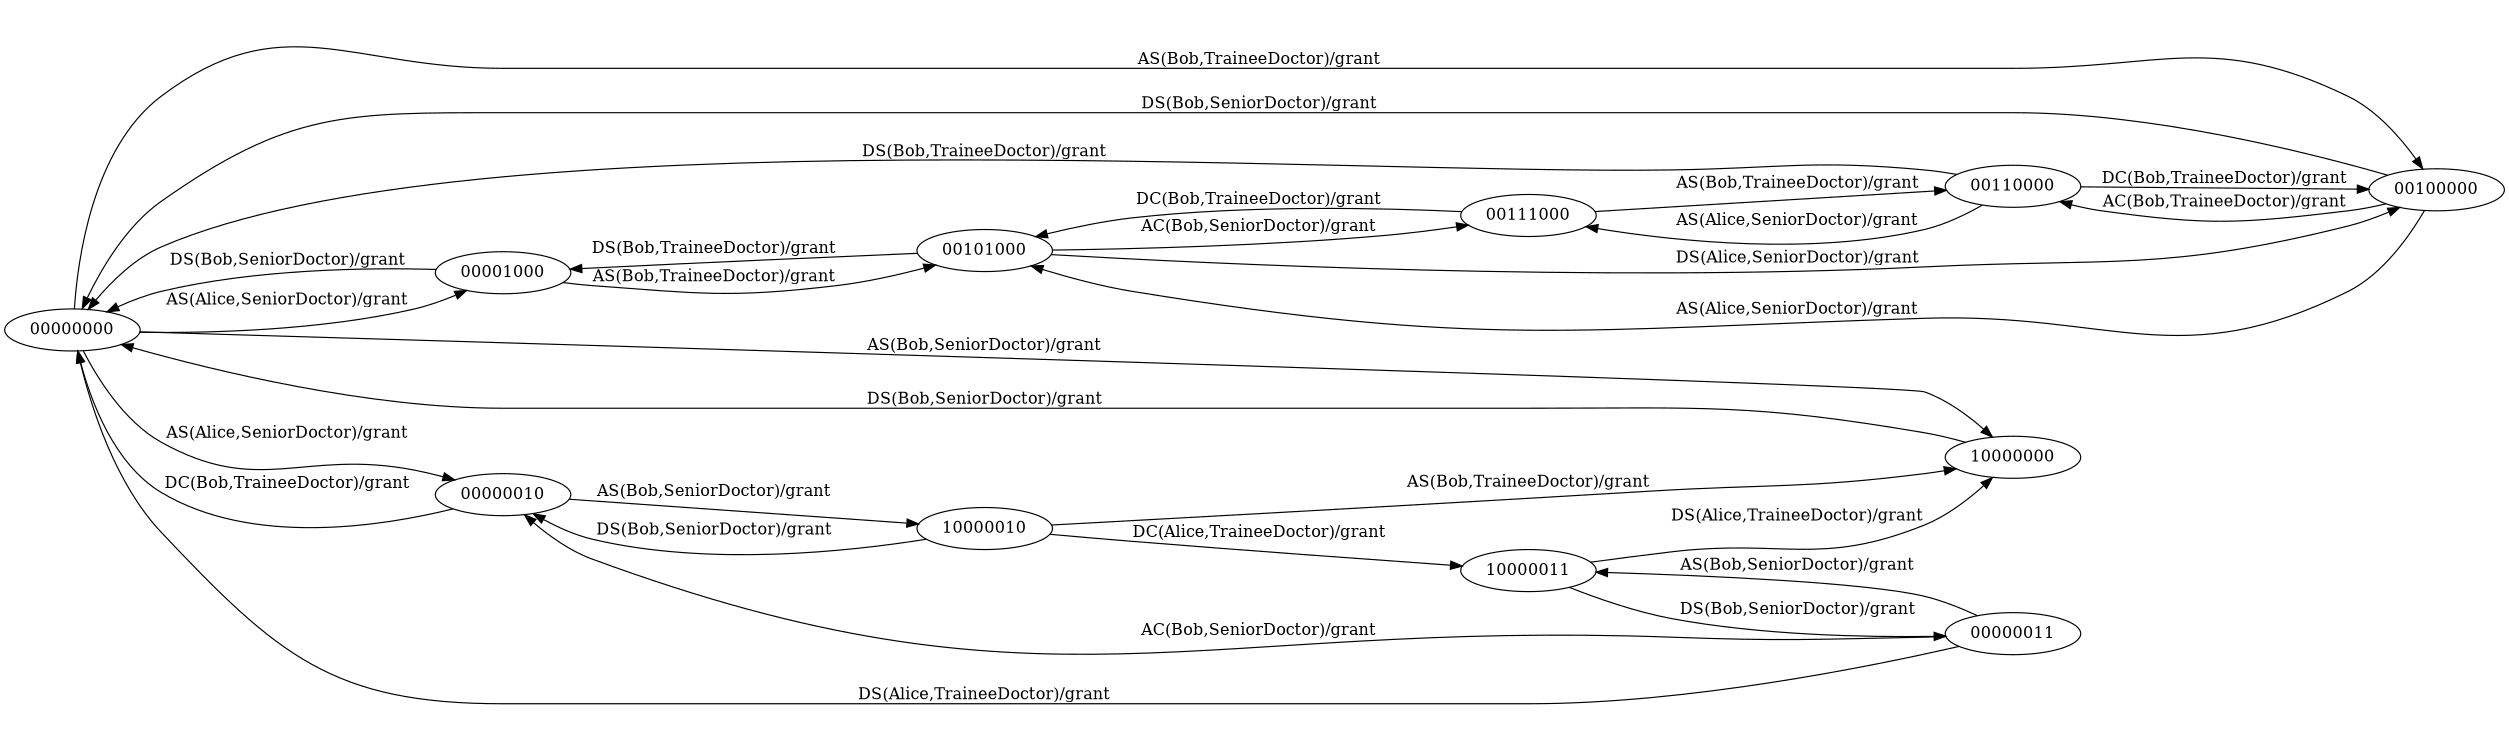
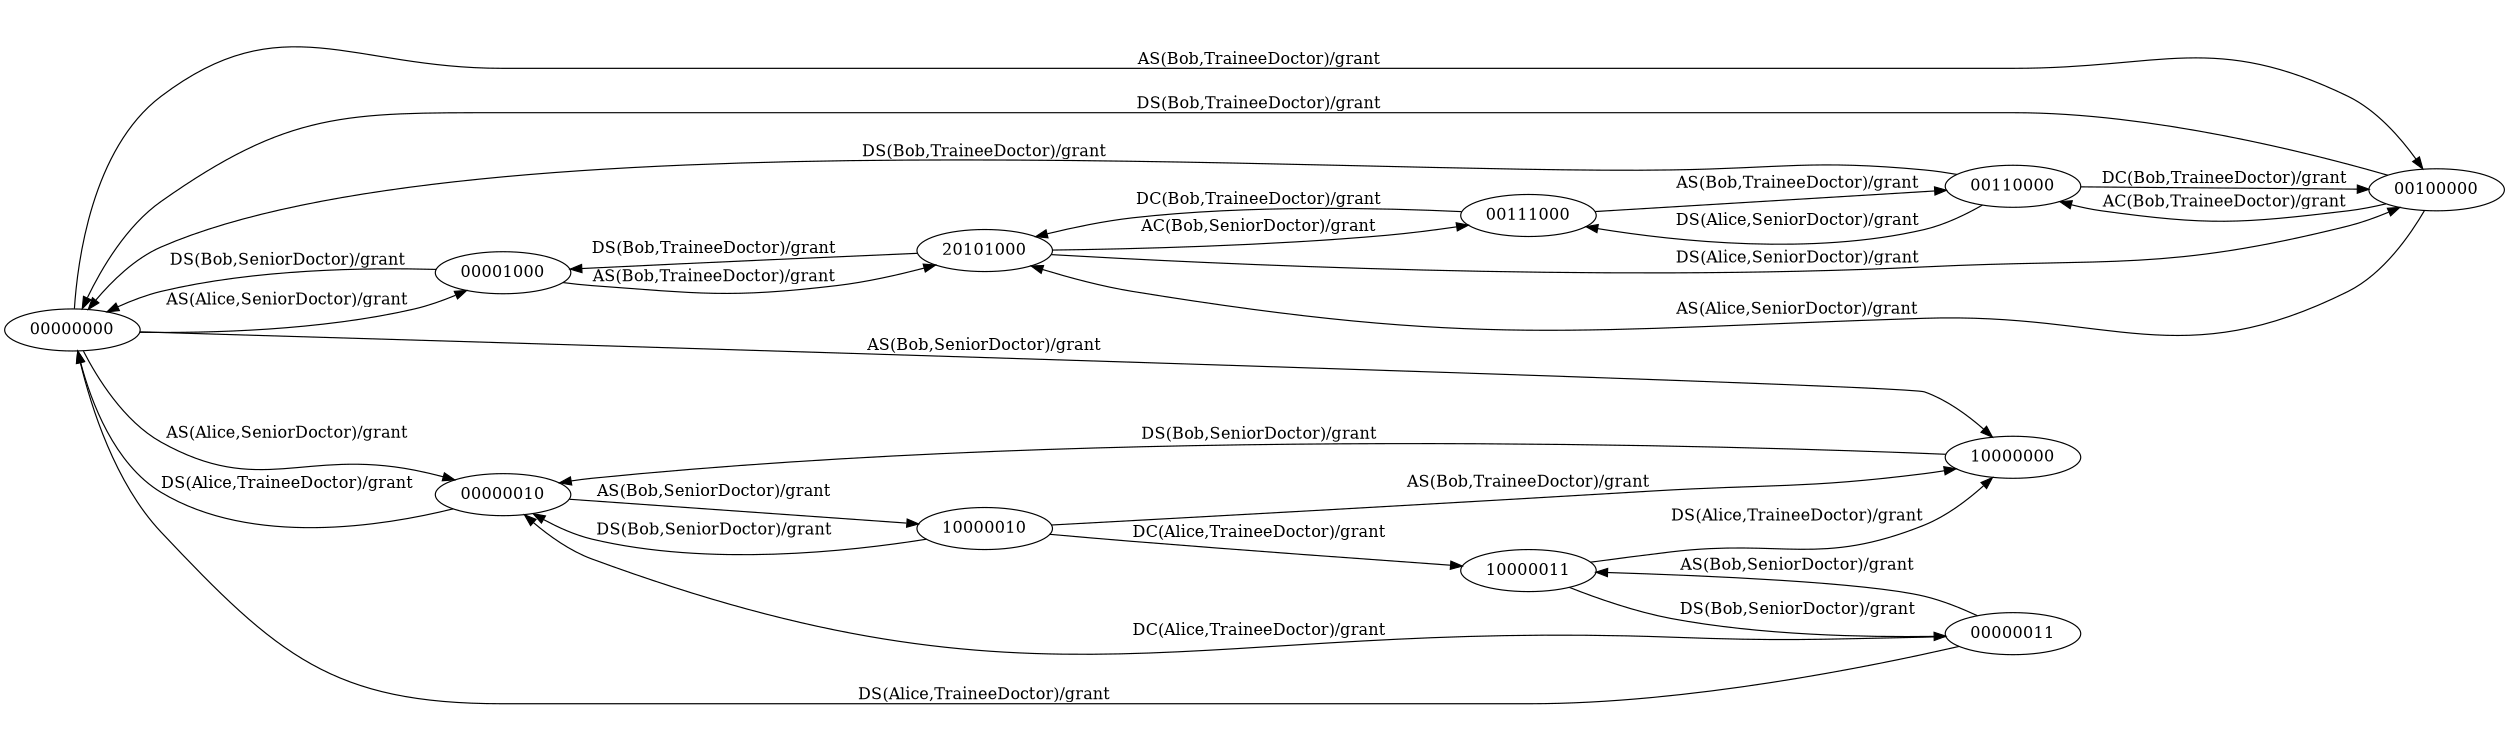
(1259, 104) -> (1259, 104)
(1798, 221) -> (1798, 221)
(985, 251) -> (985, 251)
(1048, 408) -> (1258, 445)
(288, 484) -> (288, 484)
(1259, 631) -> (1259, 631)
